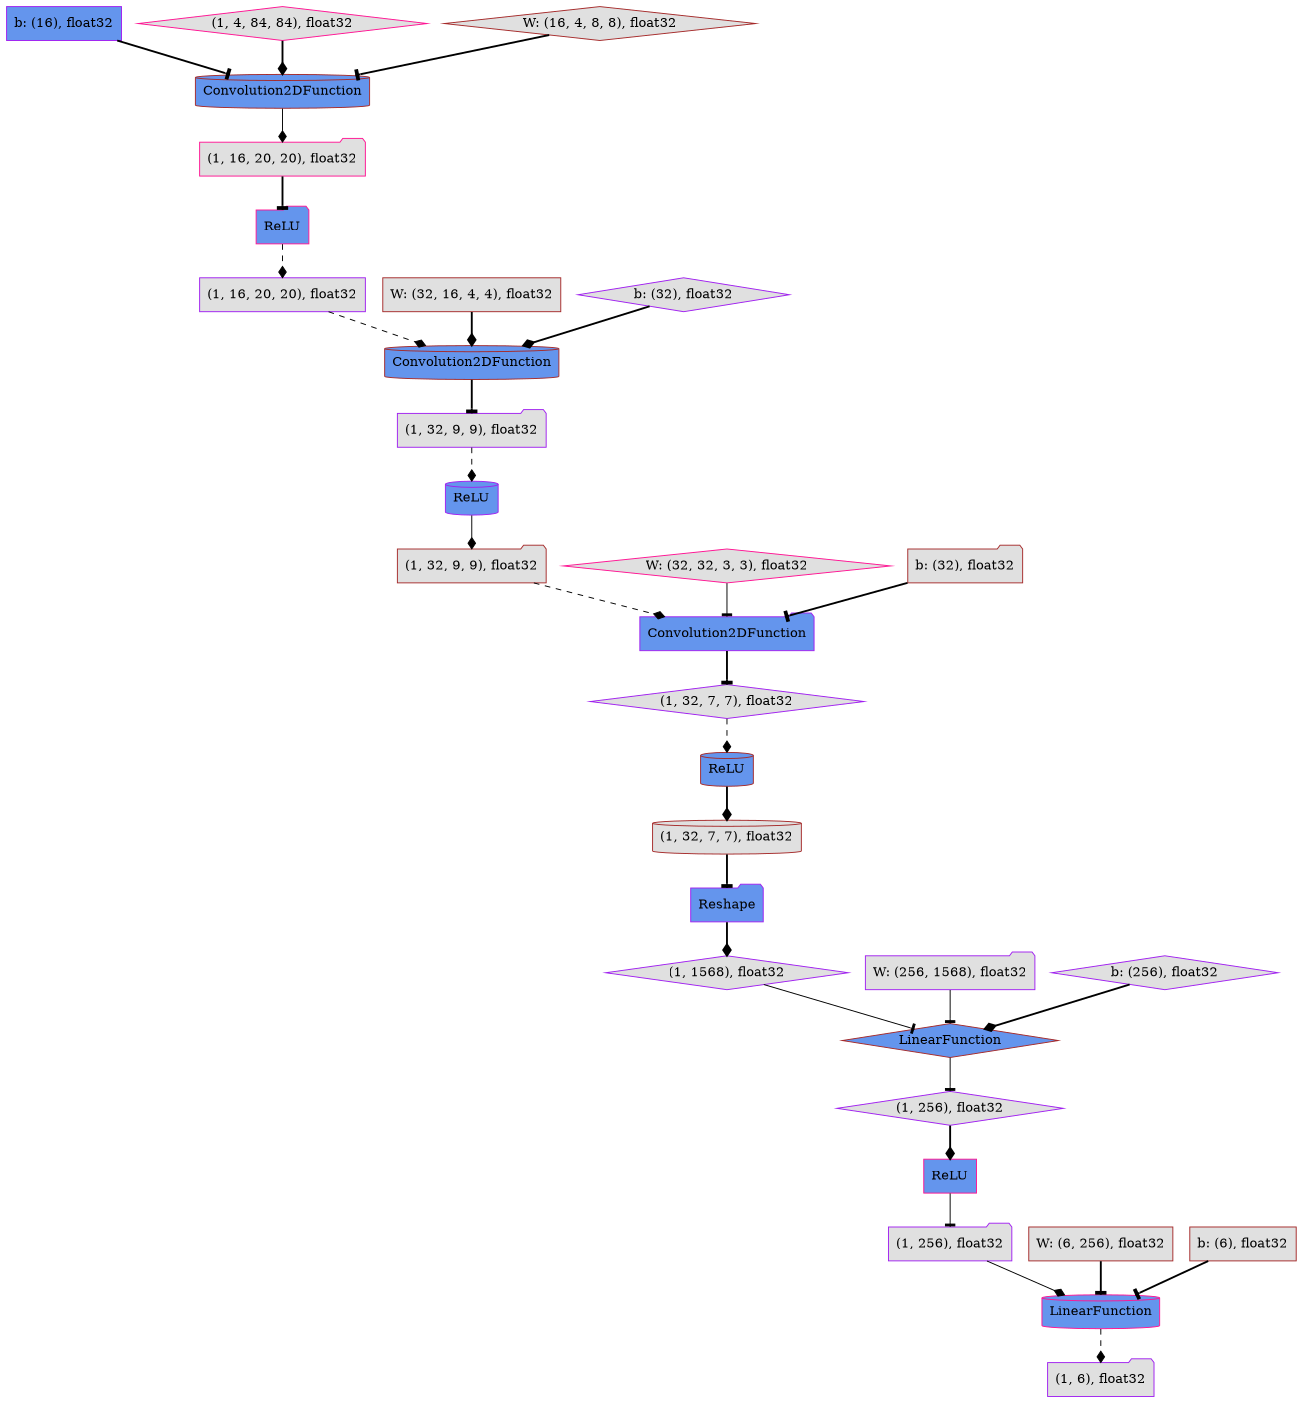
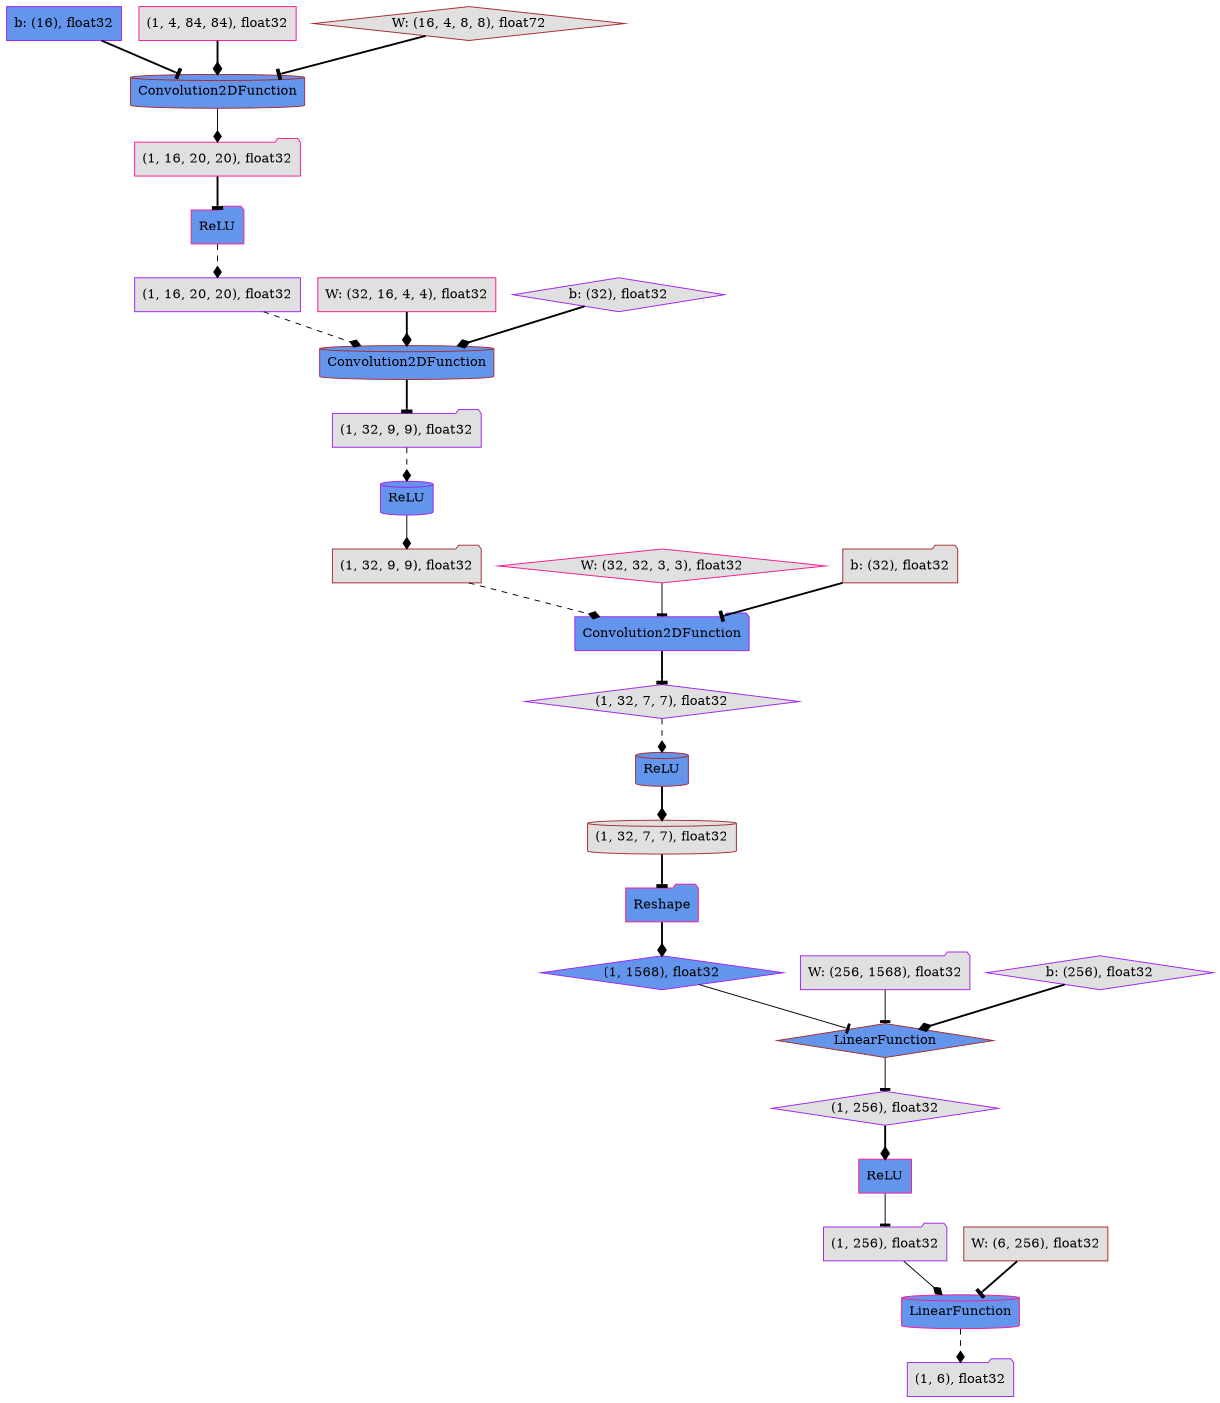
(282, 24) -> (218, 24)
(600, 24) -> (469, 24)
(472, 295) -> (407, 295)
(727, 905) -> (662, 905)
(727, 973) -> (662, 973)
(1243, 1244) -> none
